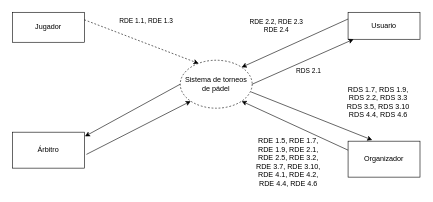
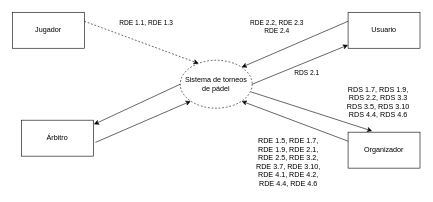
(384, 26) -> (384, 30)
(48, 27) -> (48, 30)
(48, 150) -> (57, 138)
(384, 159) -> (384, 150)
